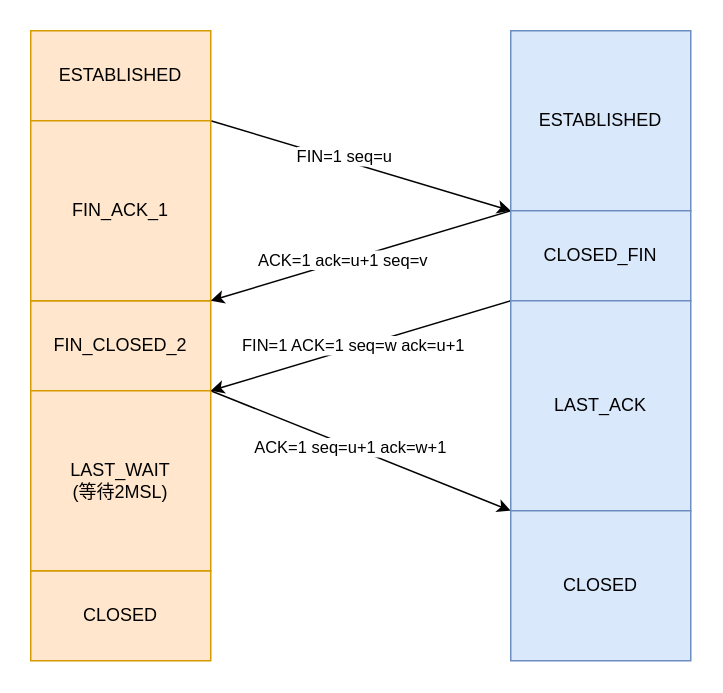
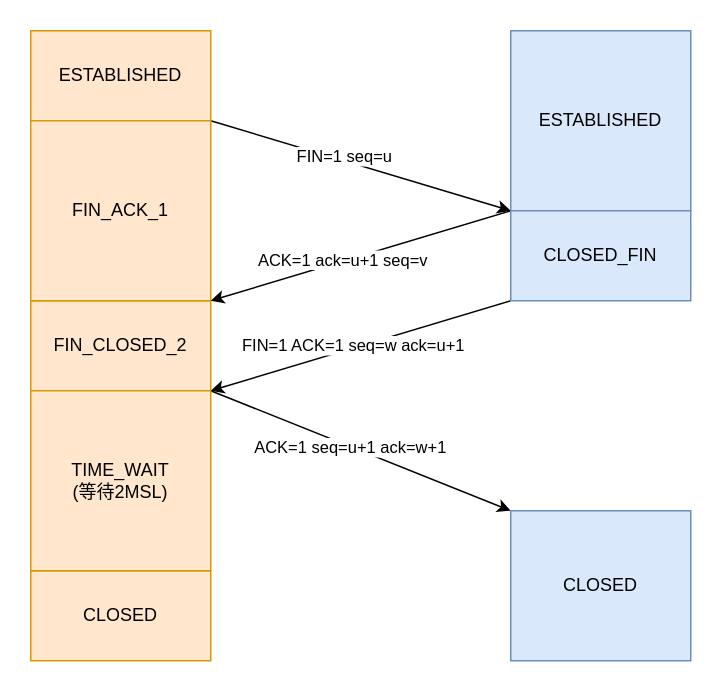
(601, 406) -> none
(121, 481) -> (121, 481)
